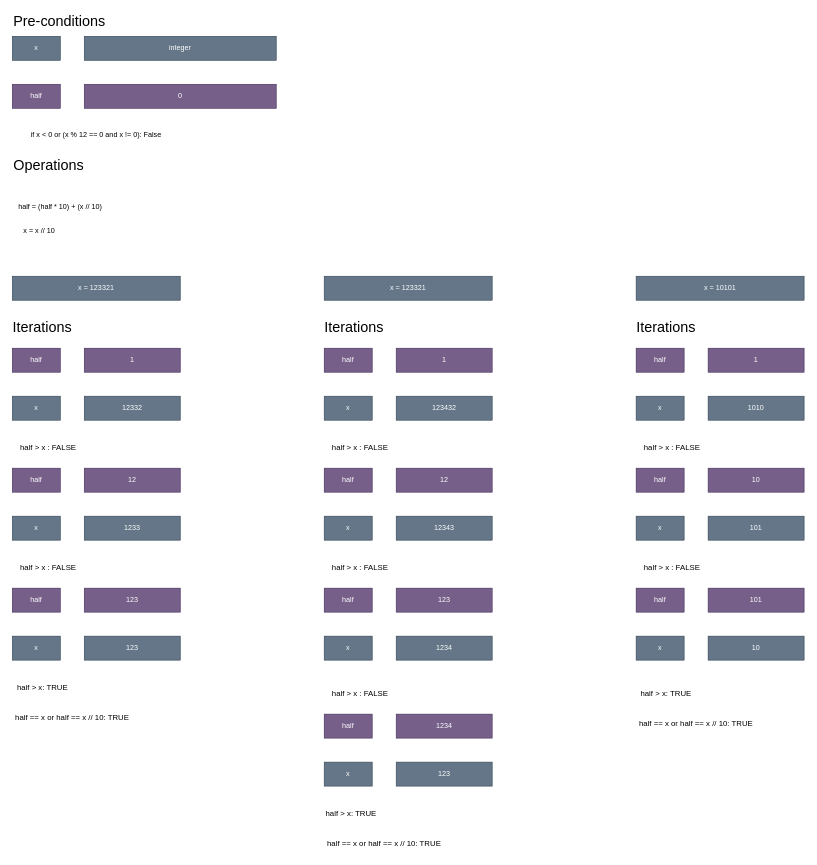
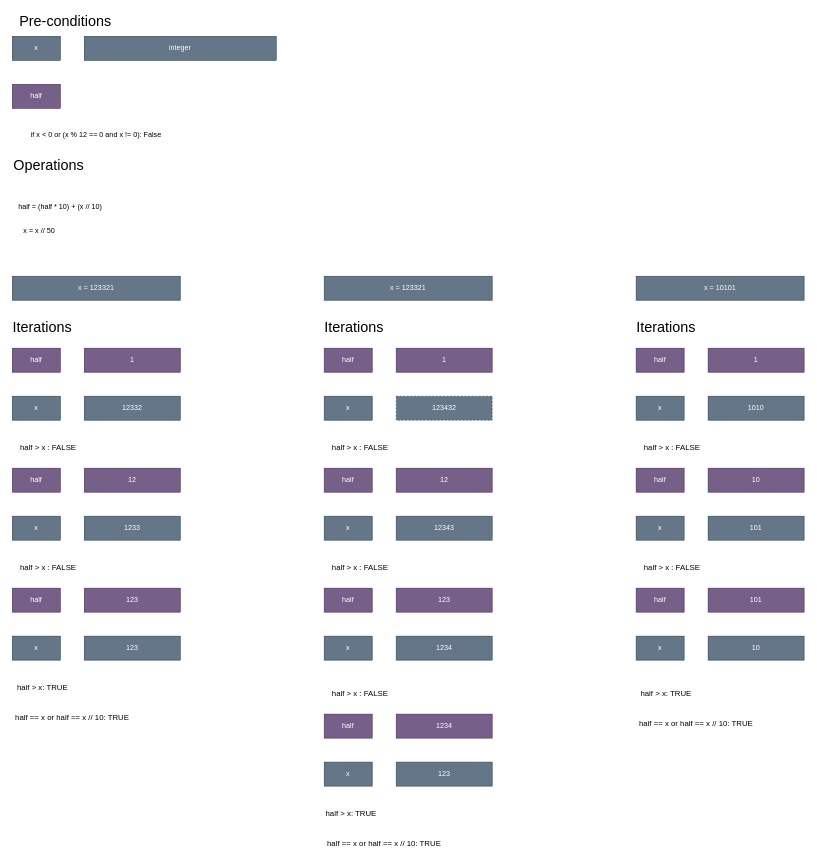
(129, 21) -> (135, 21)
(180, 96) -> none
(39, 231) -> (39, 231)
(444, 408) -> (444, 408)
